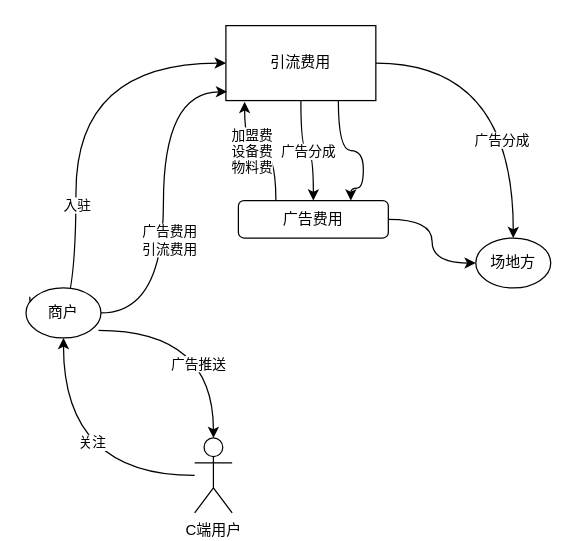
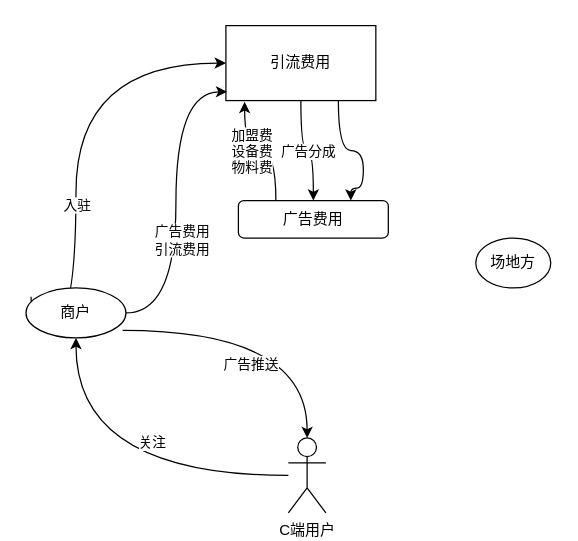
(483, 112) -> none
(431, 237) -> none
(63, 313) -> (76, 313)
(213, 476) -> (307, 476)
